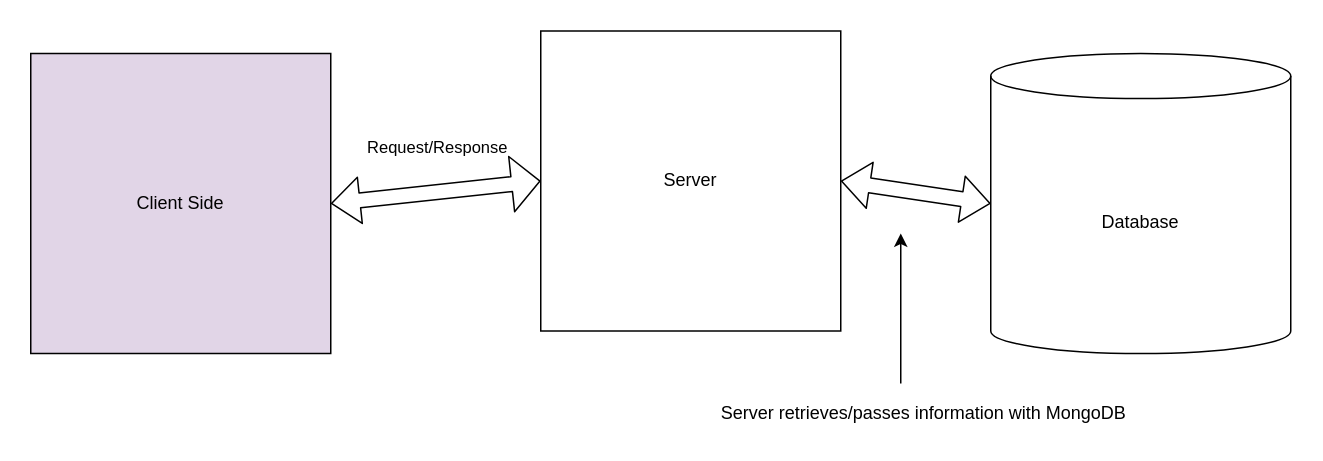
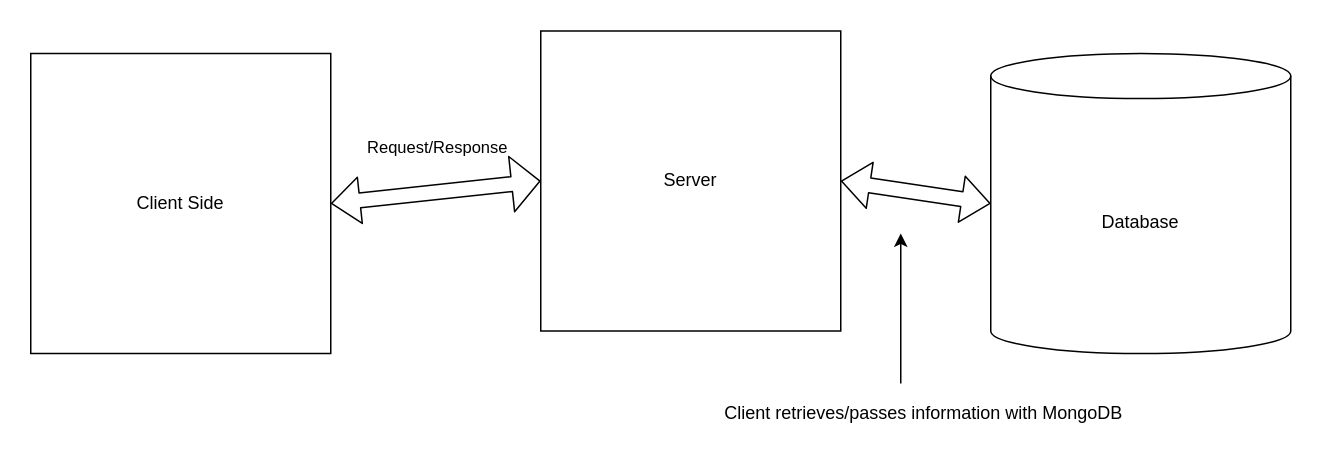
(181, 203) -> (181, 203)
(924, 413) -> (924, 413)
